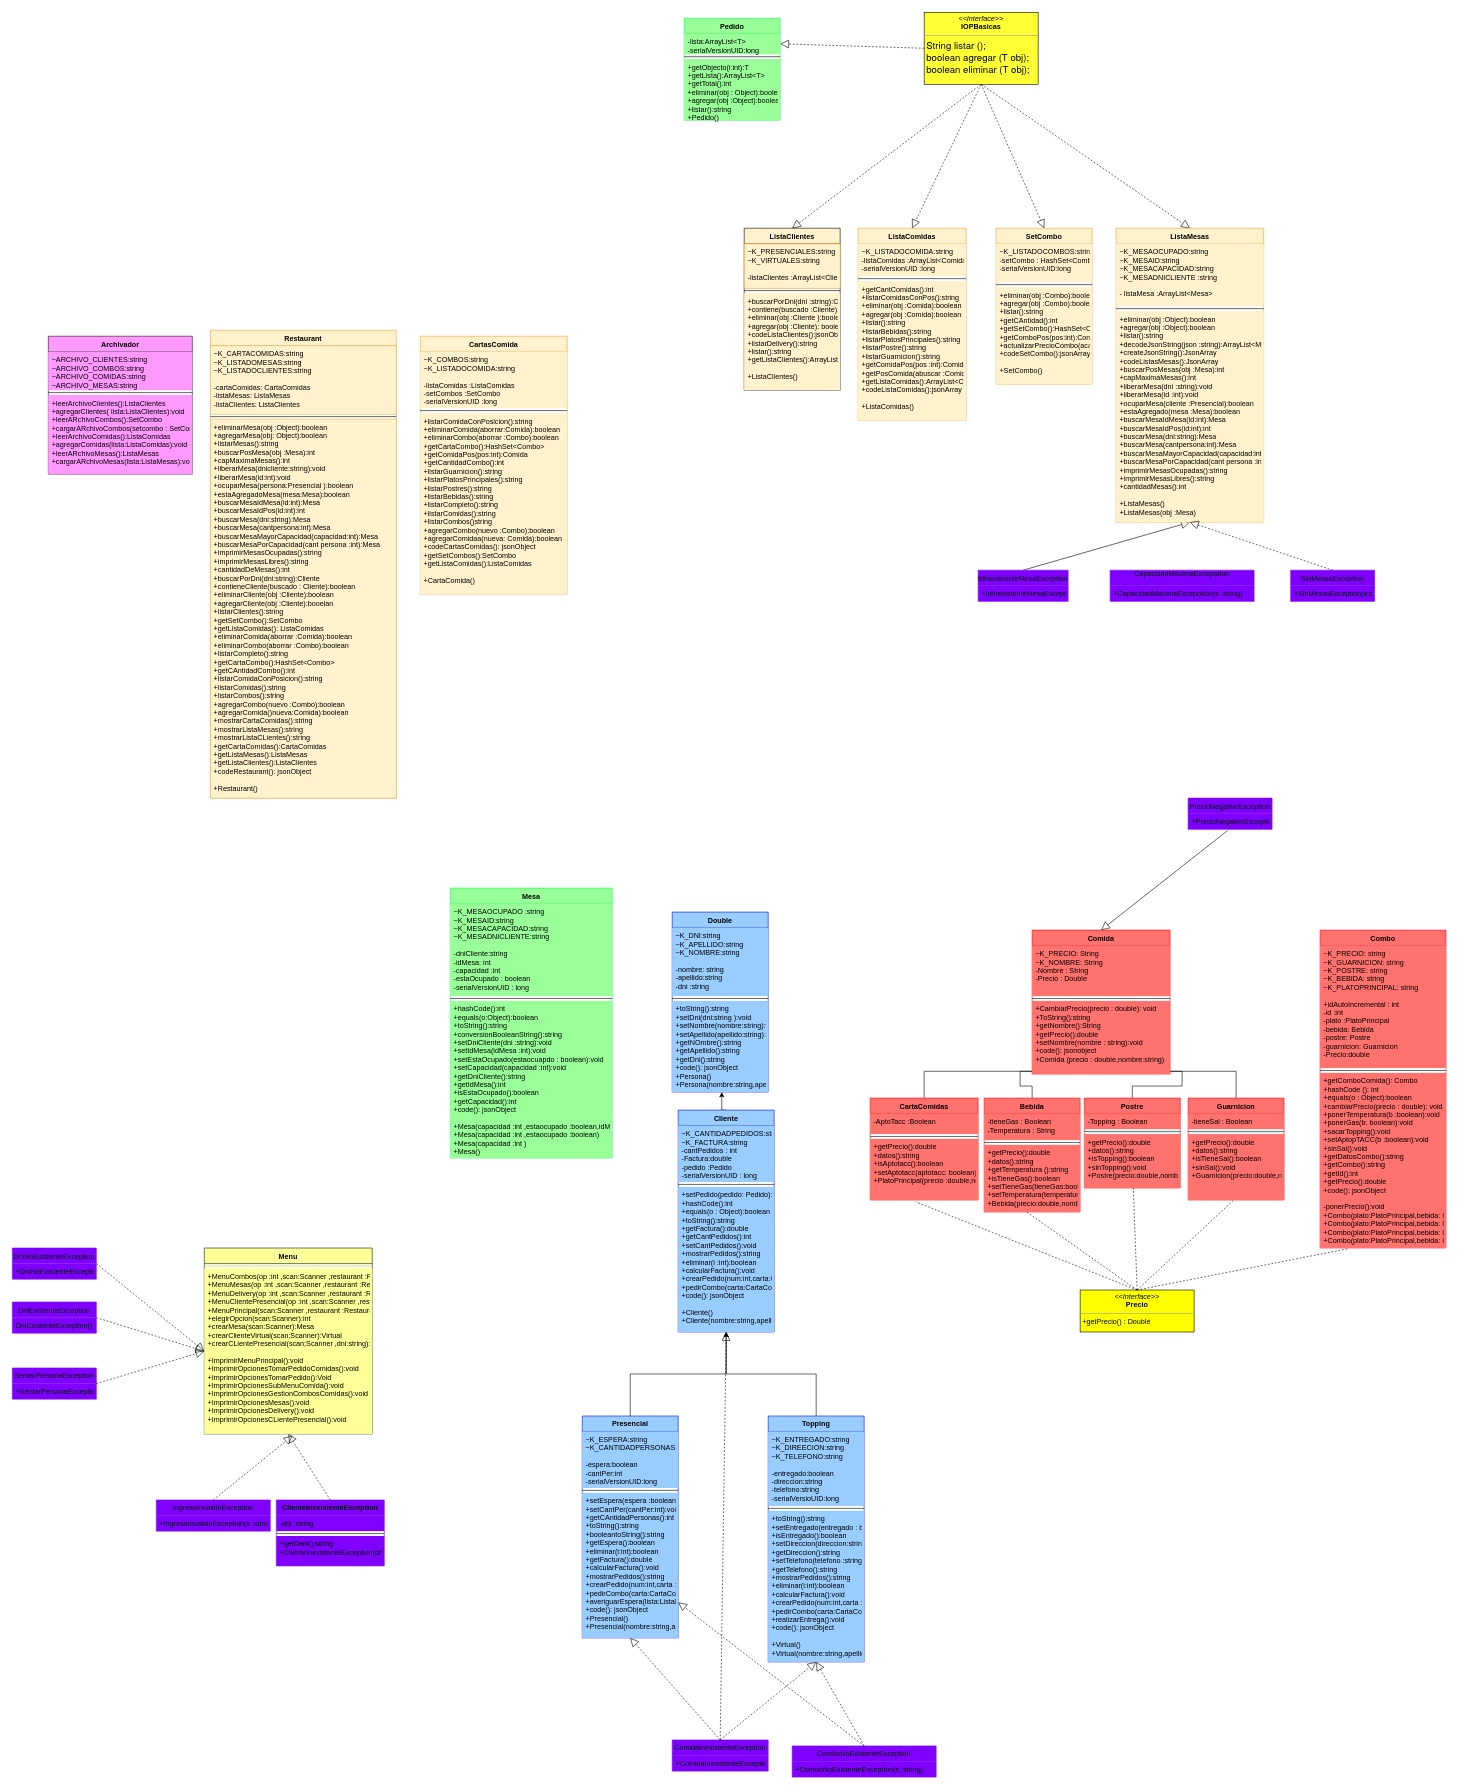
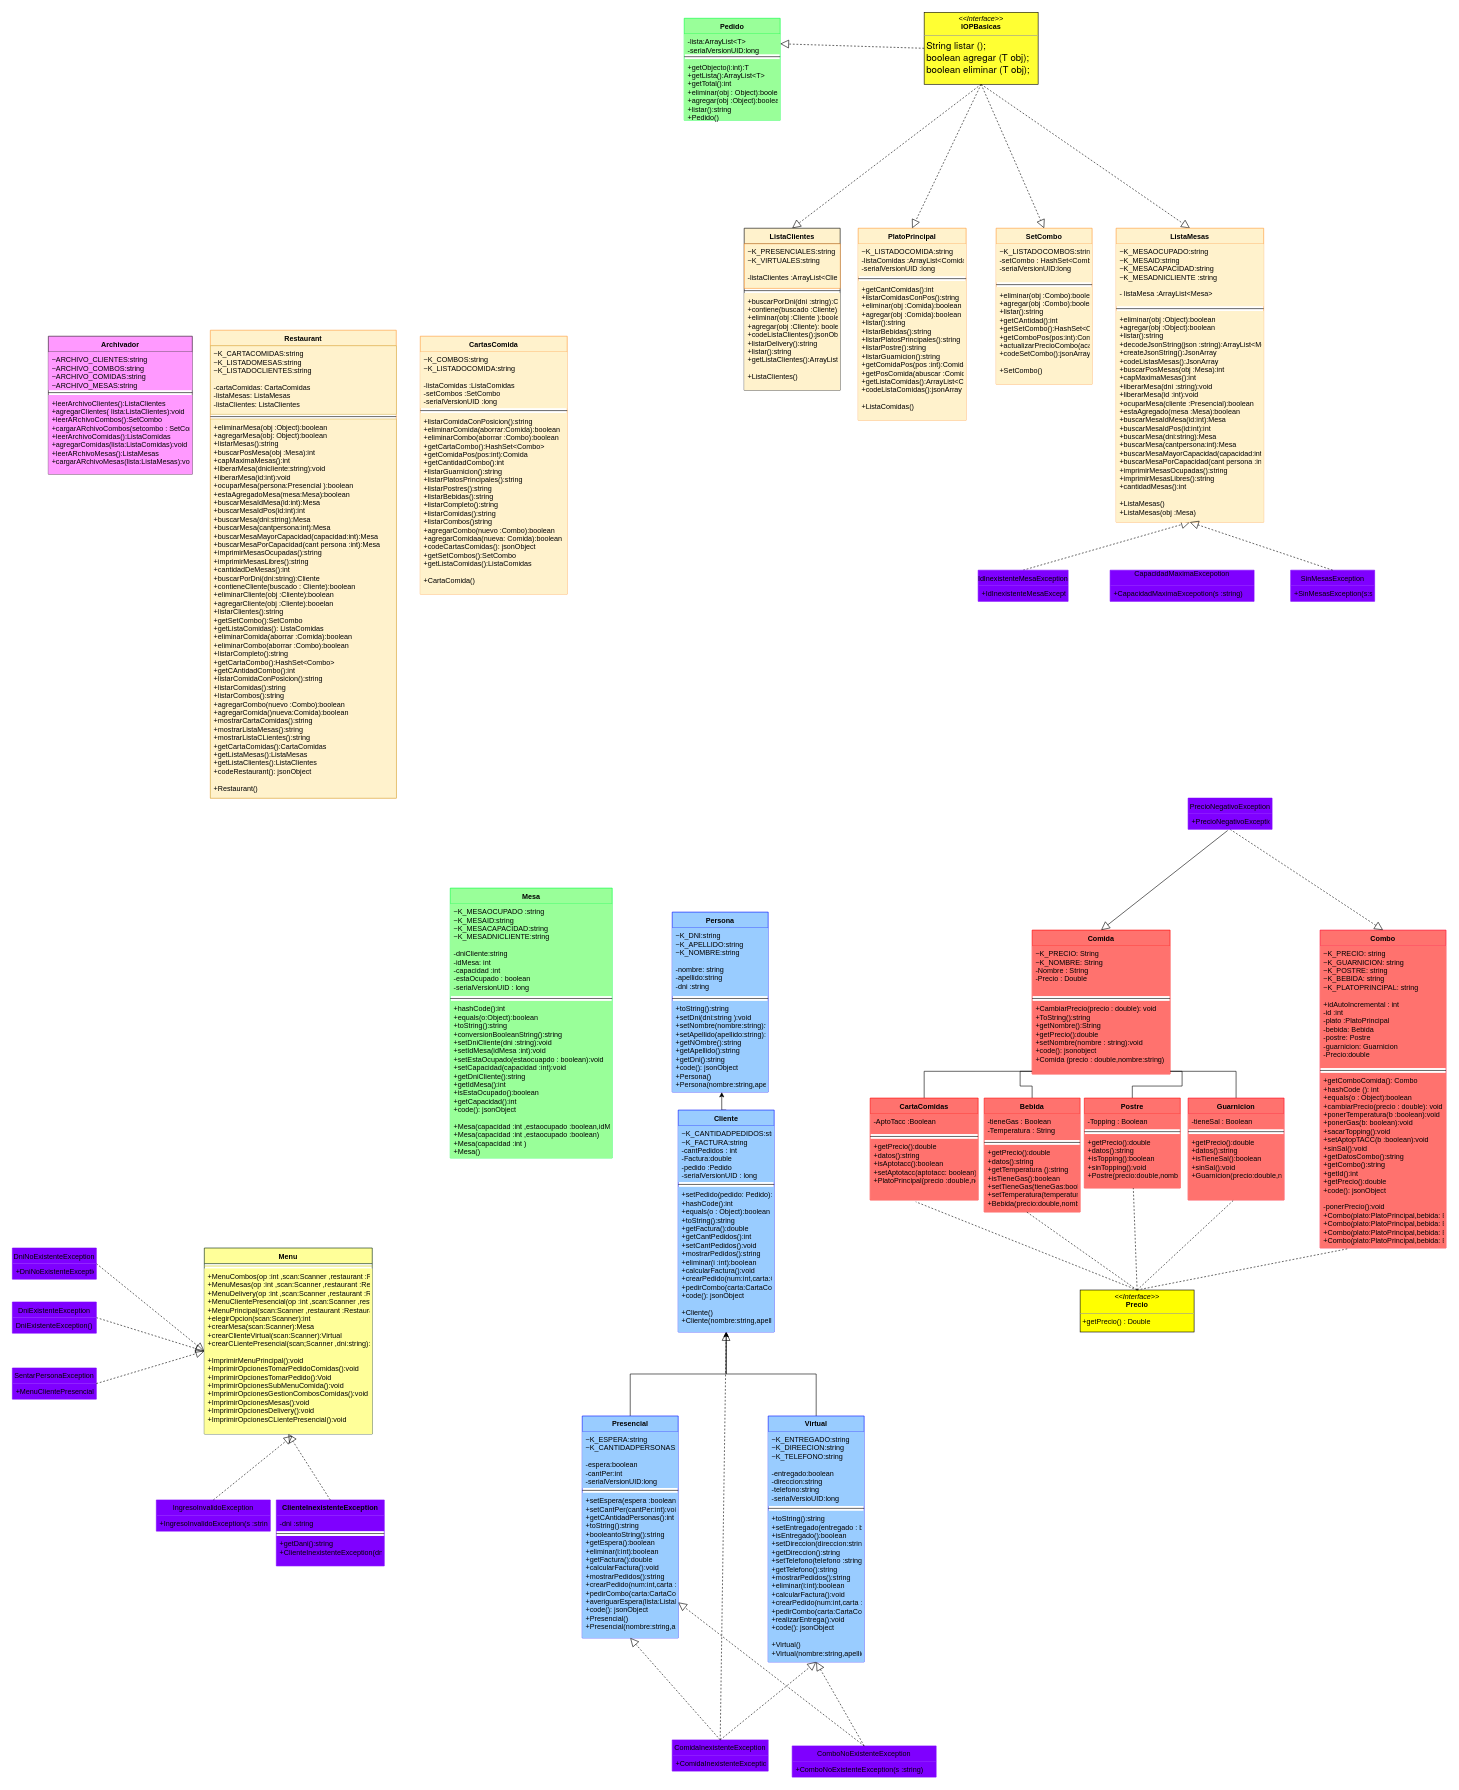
(912, 236) -> (912, 236)
(1101, 548) -> (1101, 548)
none -> (1304, 878)
(720, 920) -> (720, 920)
(65, 1392) -> (60, 1392)
(816, 1424) -> (816, 1424)
